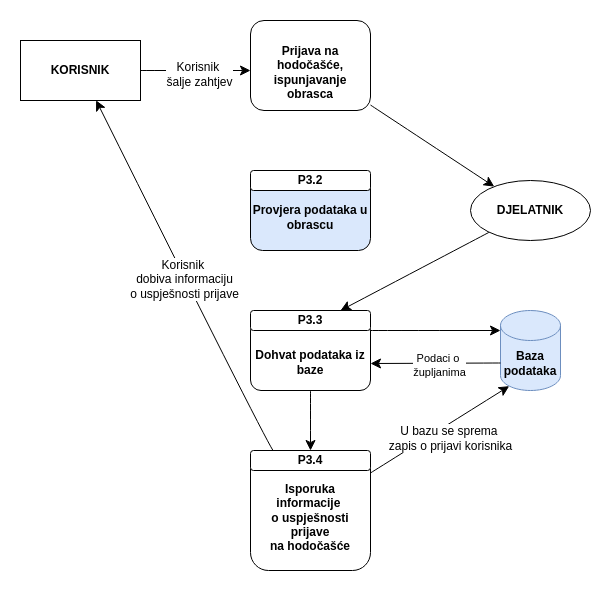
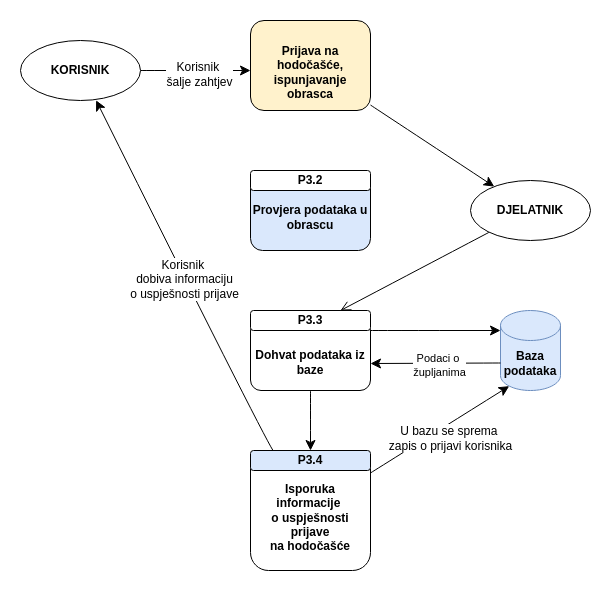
(311, 66) -> (311, 66)
(81, 71) -> (81, 71)
(349, 306) -> (346, 308)
(311, 461) -> (311, 461)
